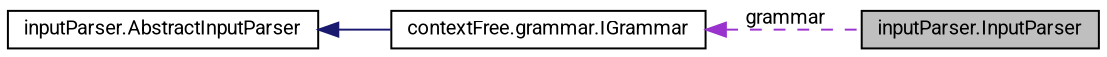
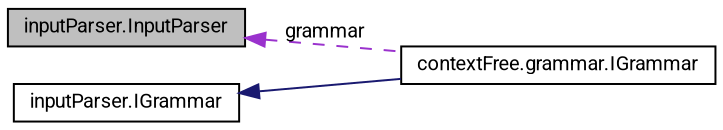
(163, 30) -> (126, 103)
(794, 30) -> (333, 46)
